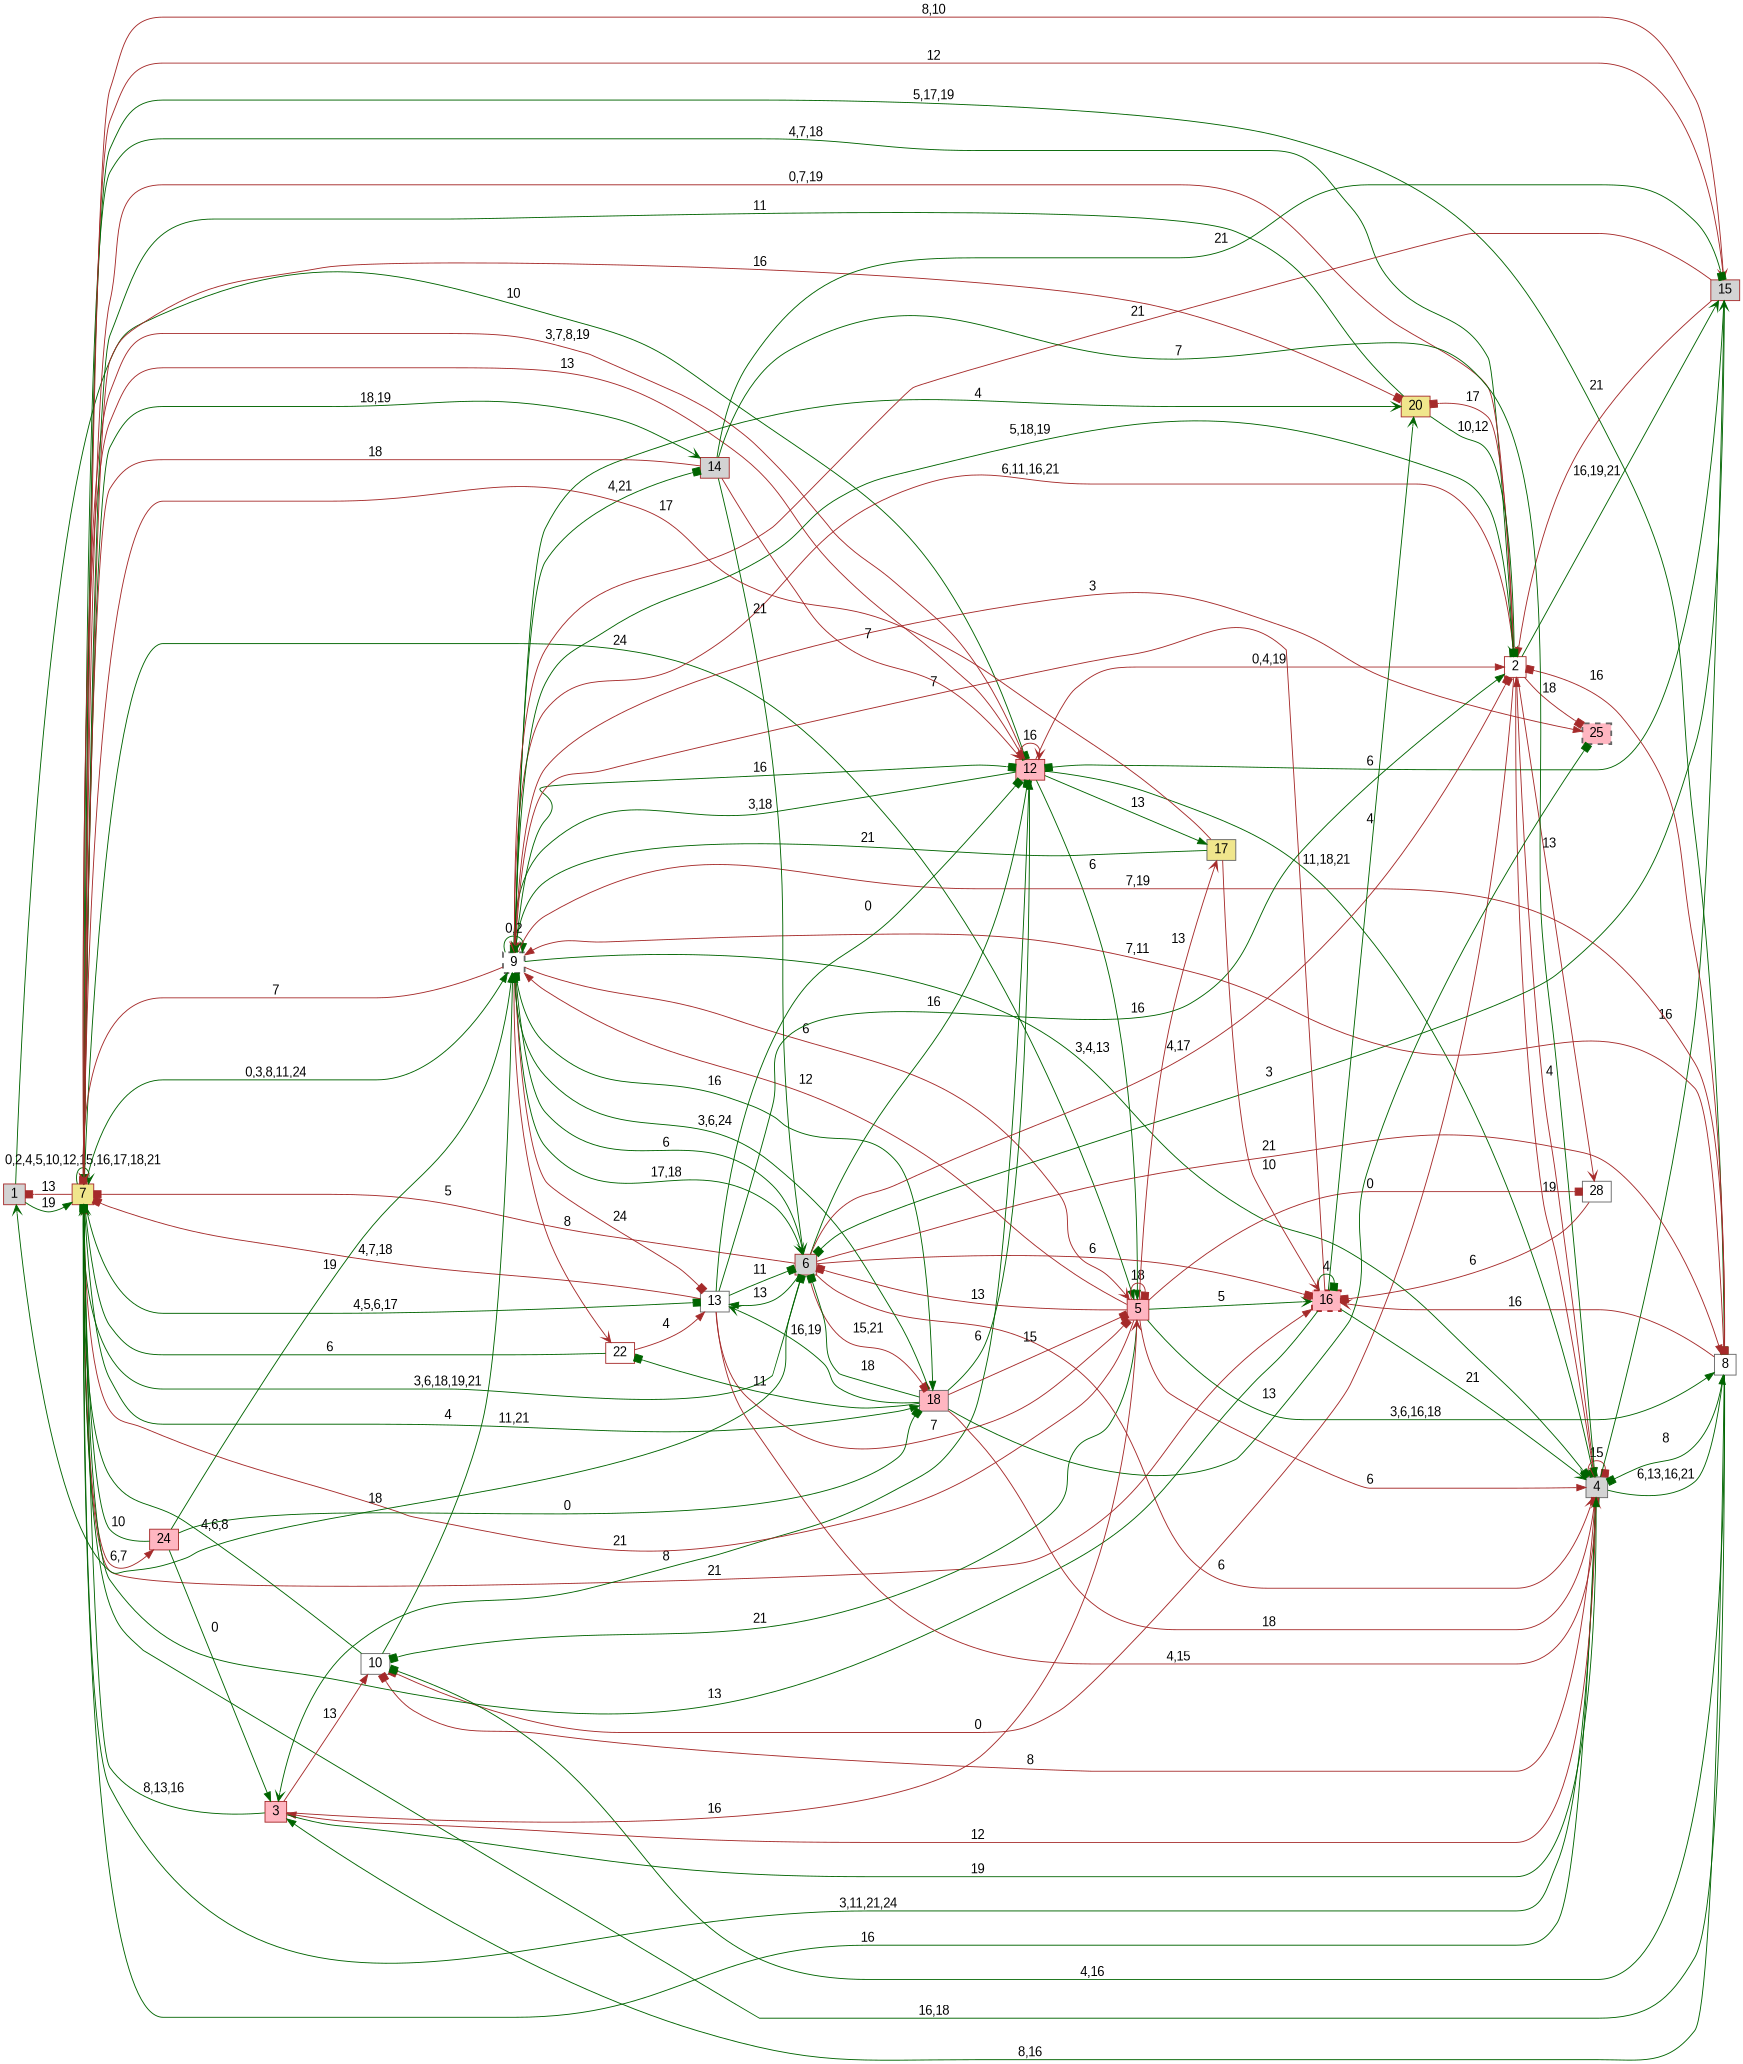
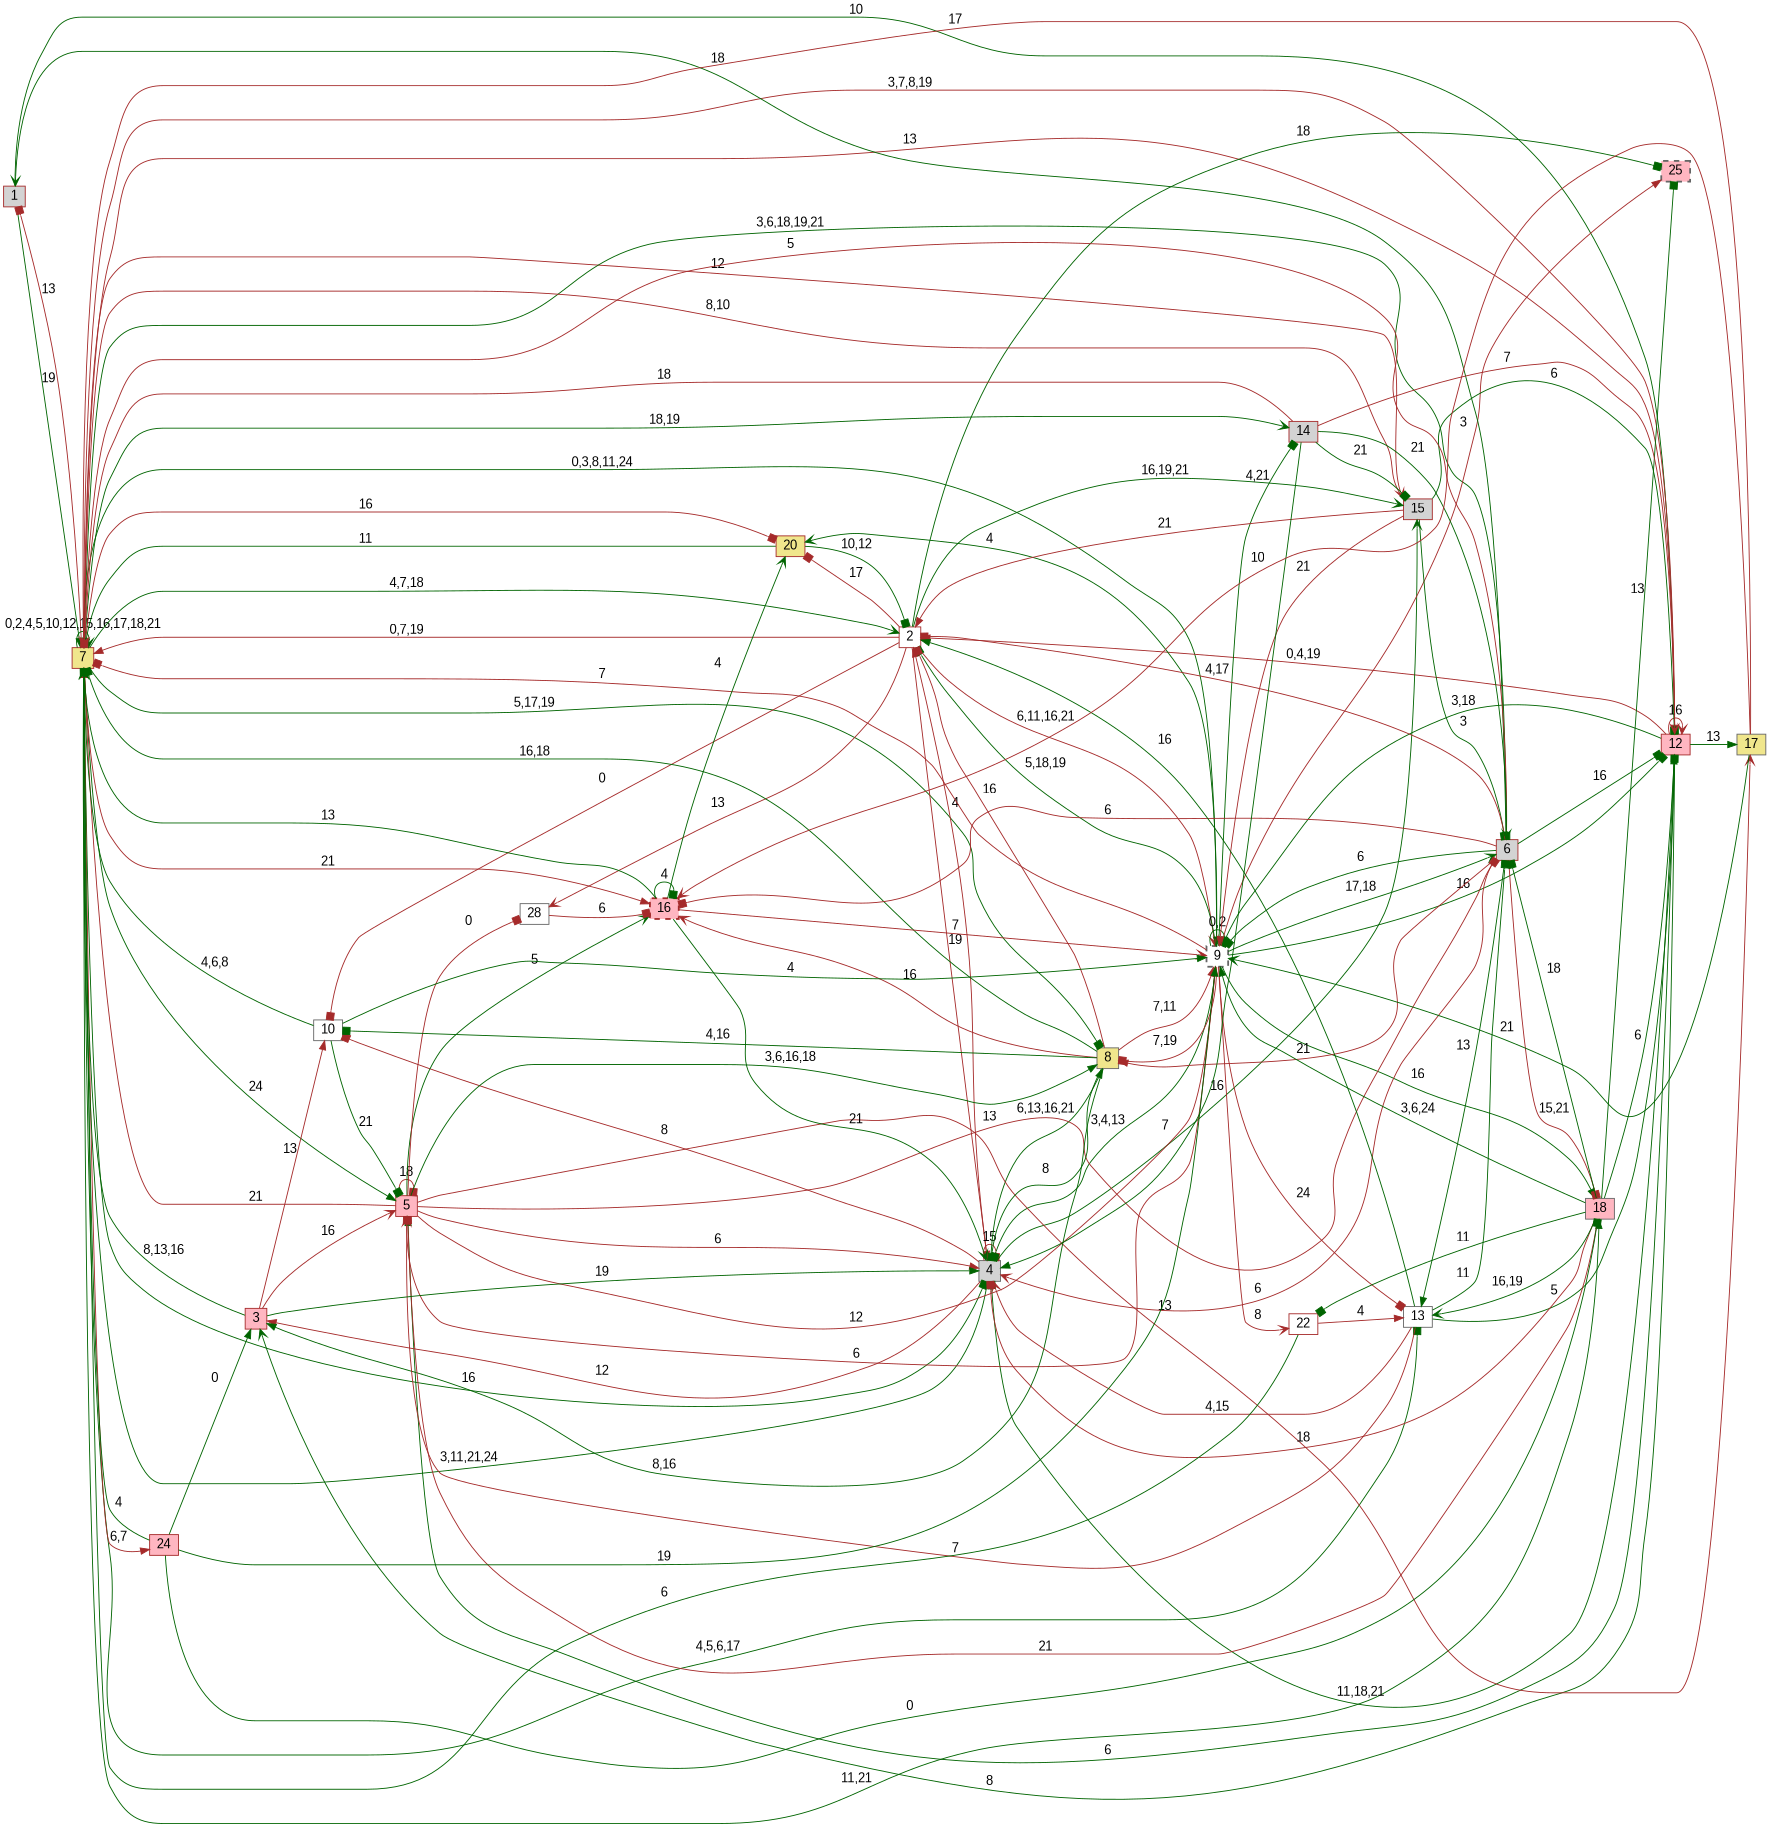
(1548, 701) -> (1155, 196)
(868, 907) -> (1554, 1291)
(399, 1264) -> none
(1030, 1338) -> (1046, 1647)
(1725, 1365) -> (1108, 1058)
(119, 1523) -> (119, 1503)
(846, 1610) -> (354, 1118)
